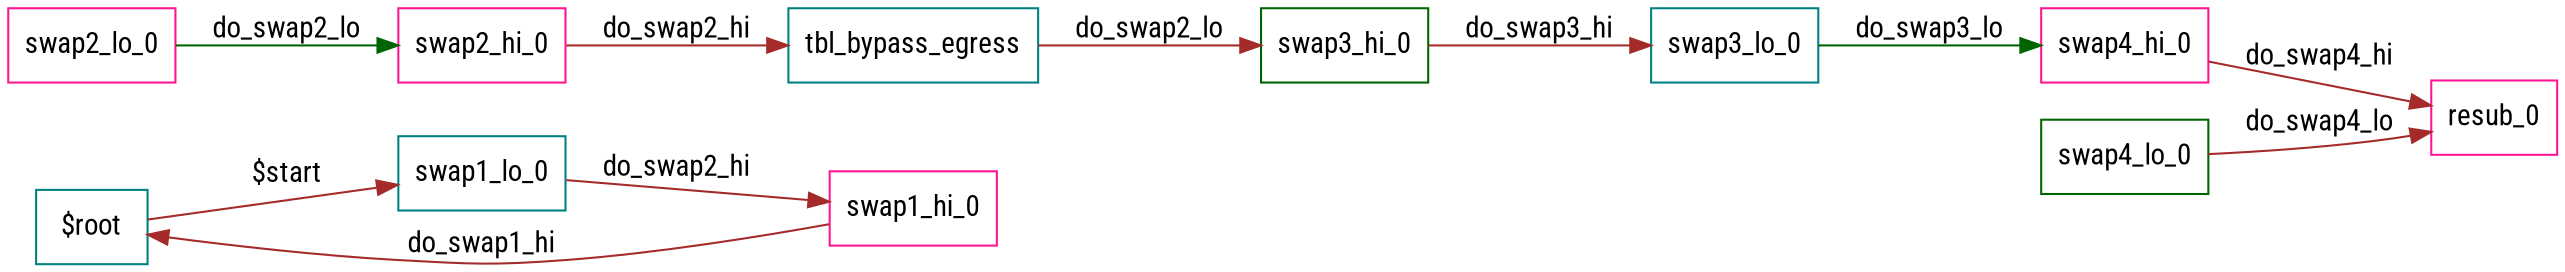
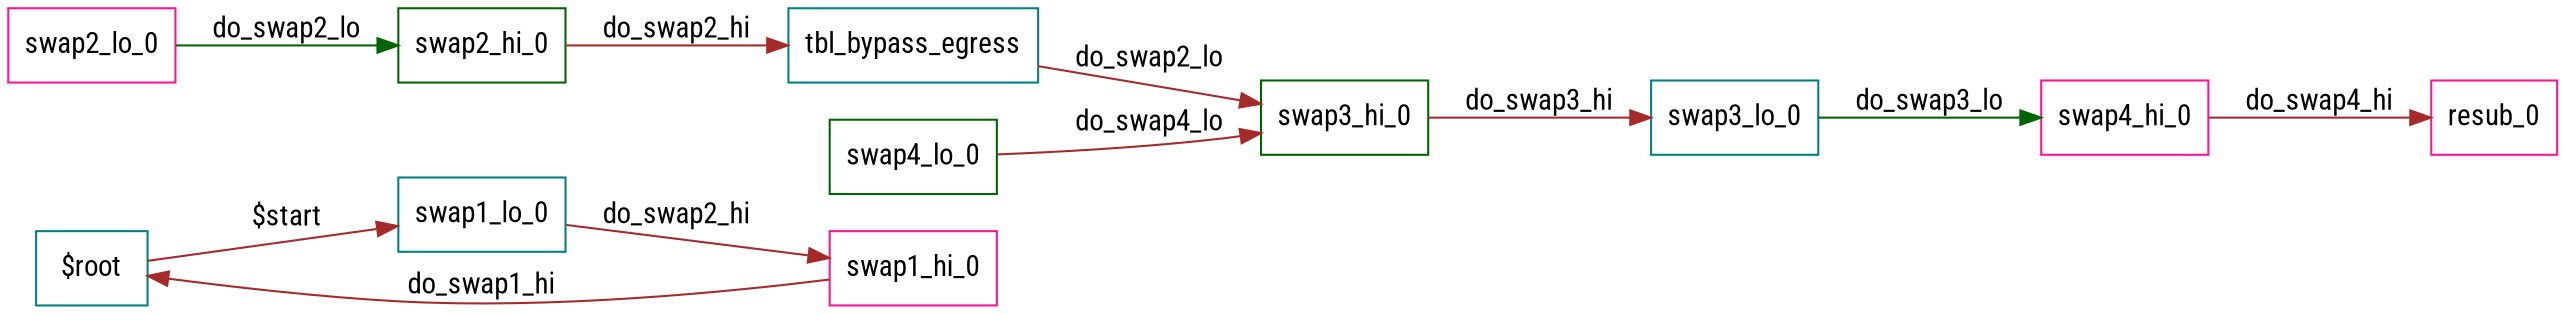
(482, 45) -> (482, 45)
(2310, 147) -> (1119, 148)
